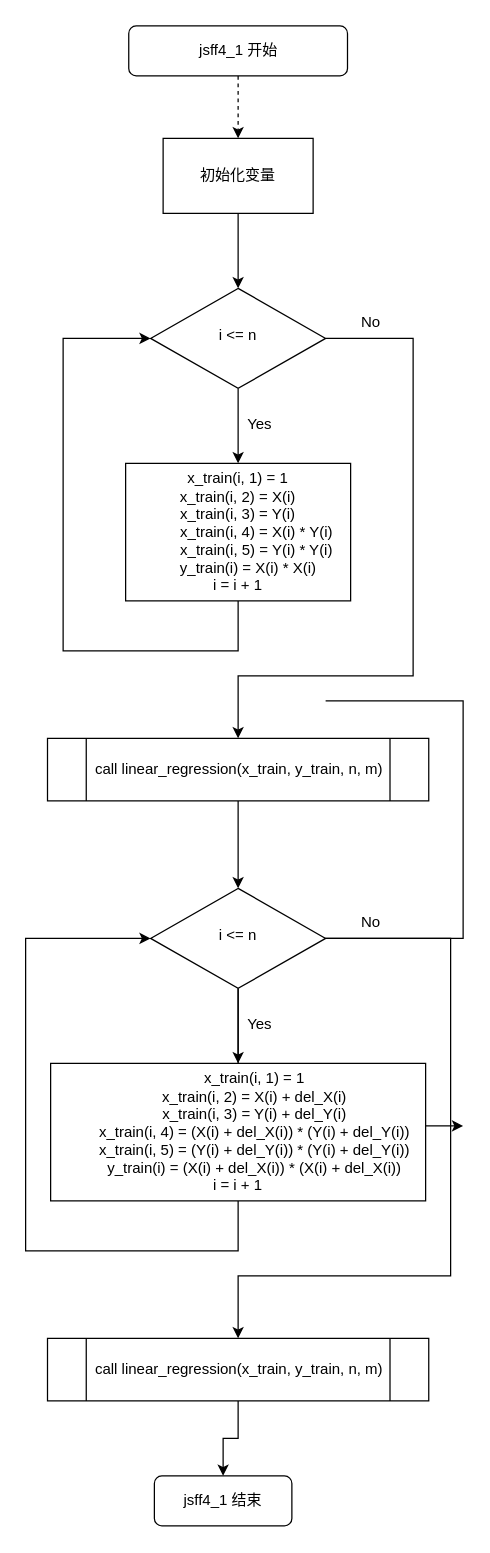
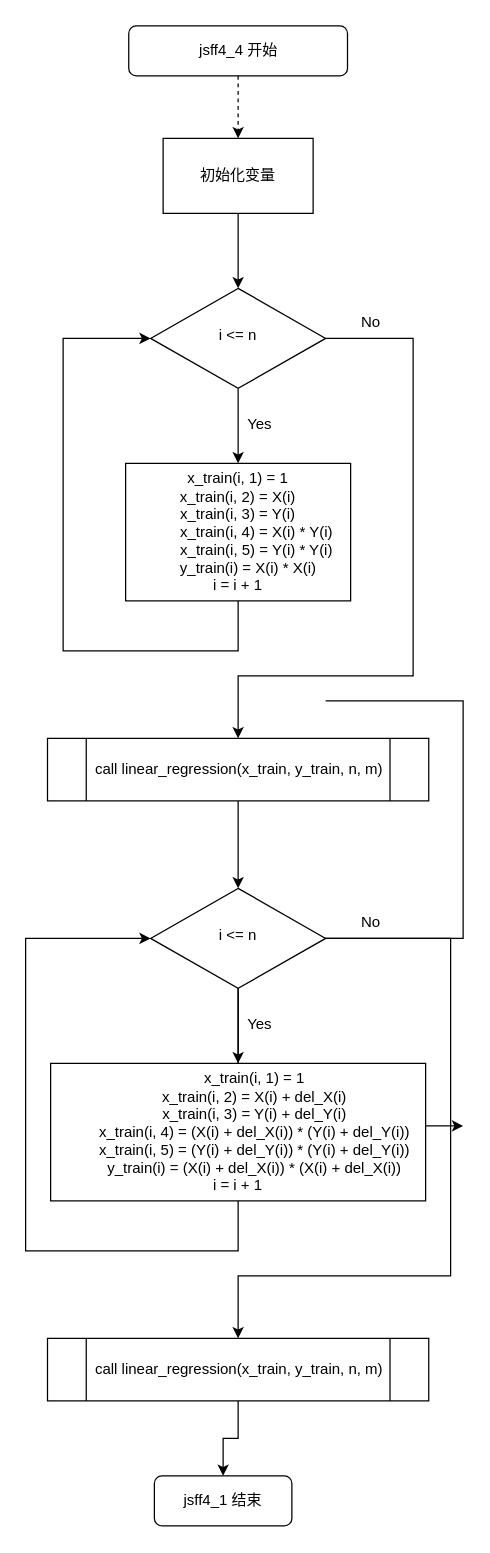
(239, 51) -> (239, 51)
